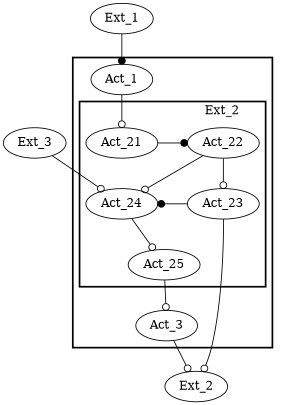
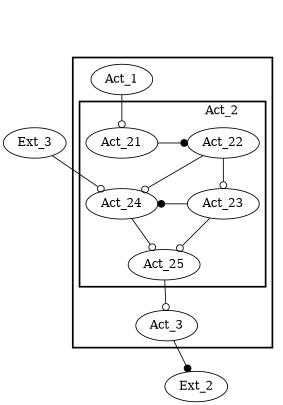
(122, 19) -> none
(173, 111) -> (173, 111)
(220, 293) -> (196, 232)
(180, 353) -> (180, 353)
